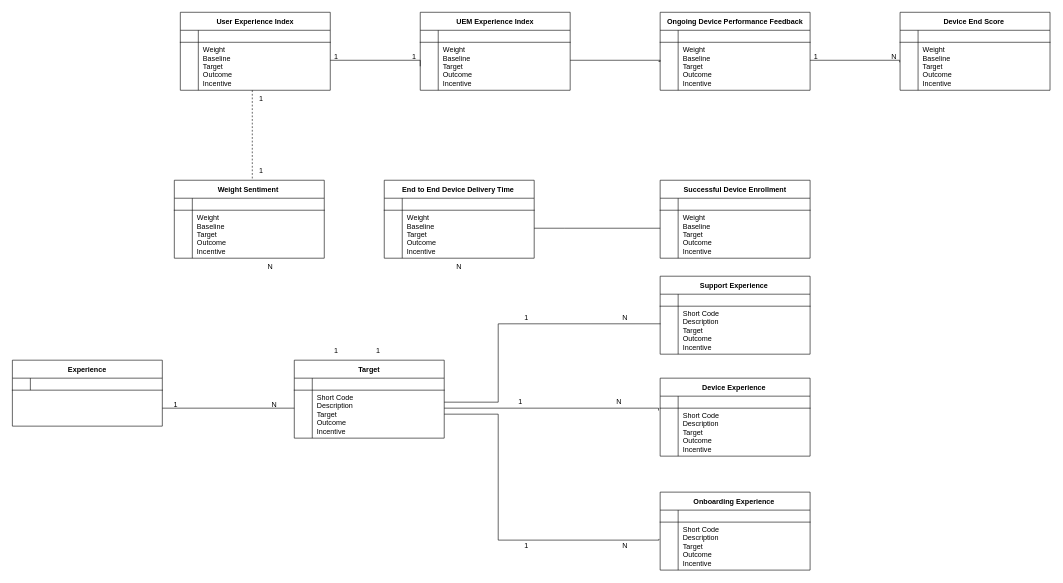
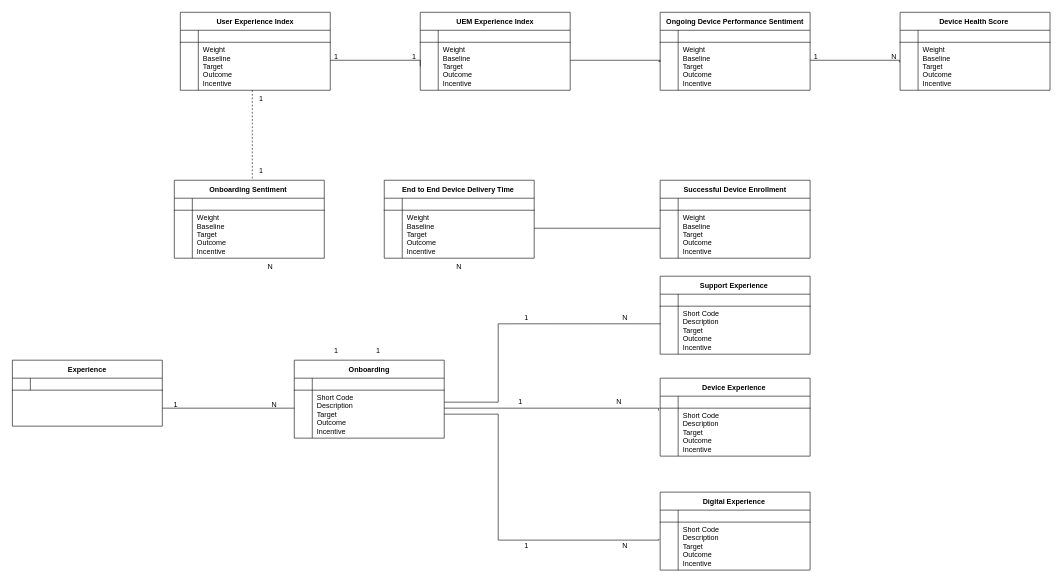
(735, 22) -> (735, 22)
(975, 22) -> (975, 22)
(249, 190) -> (249, 190)
(369, 370) -> (369, 370)
(735, 502) -> (735, 502)
